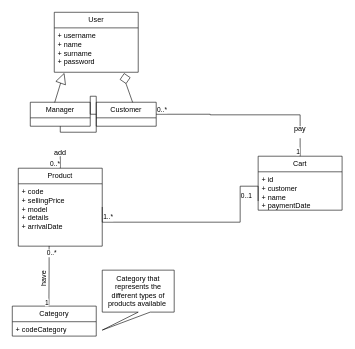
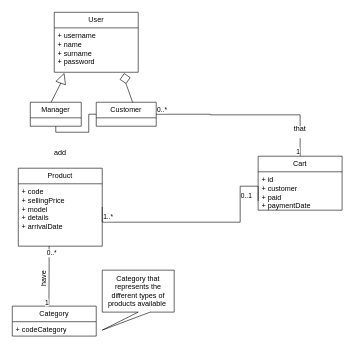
(60, 114) -> (56, 114)
(300, 129) -> (300, 129)
(60, 161) -> none
(287, 193) -> (287, 193)
